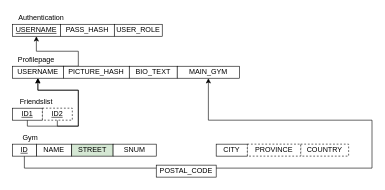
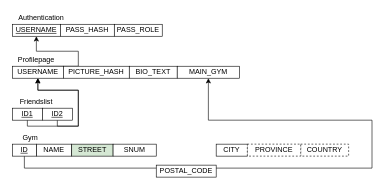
(138, 30) -> (138, 30)
(57, 114) -> (57, 114)
